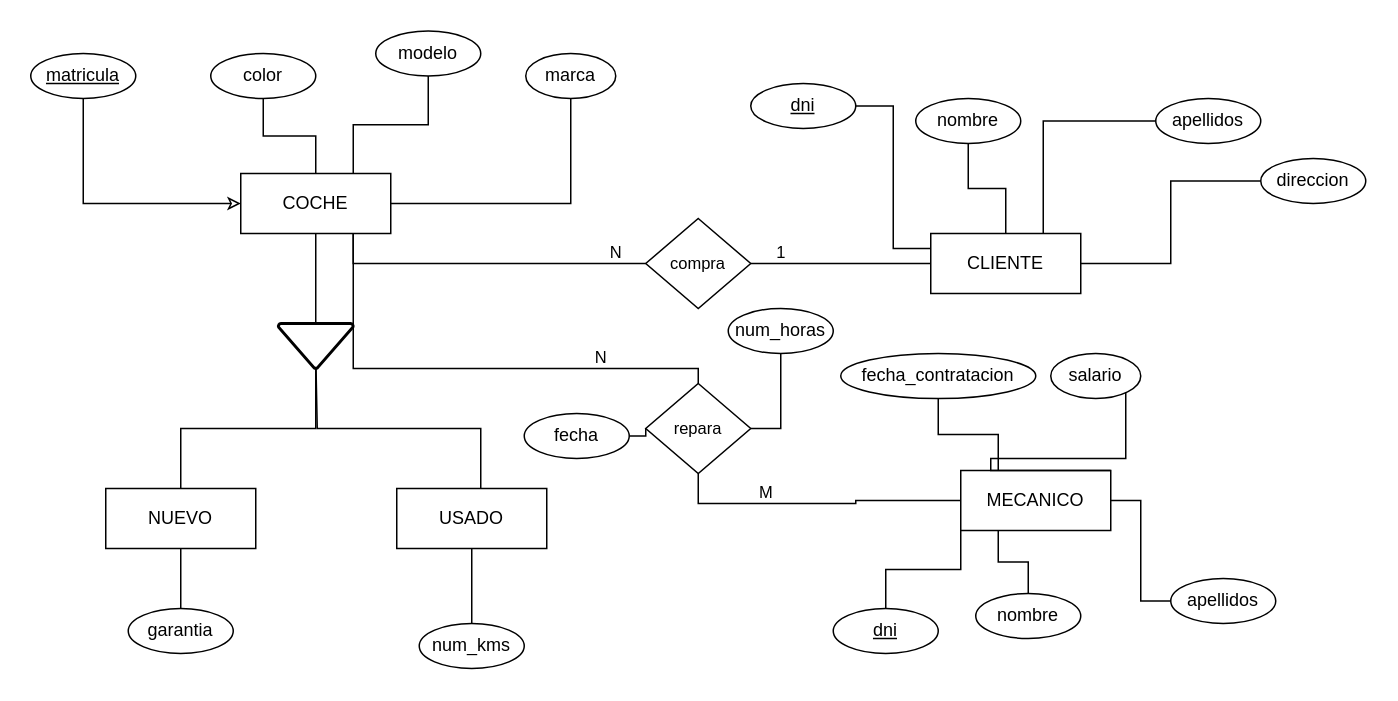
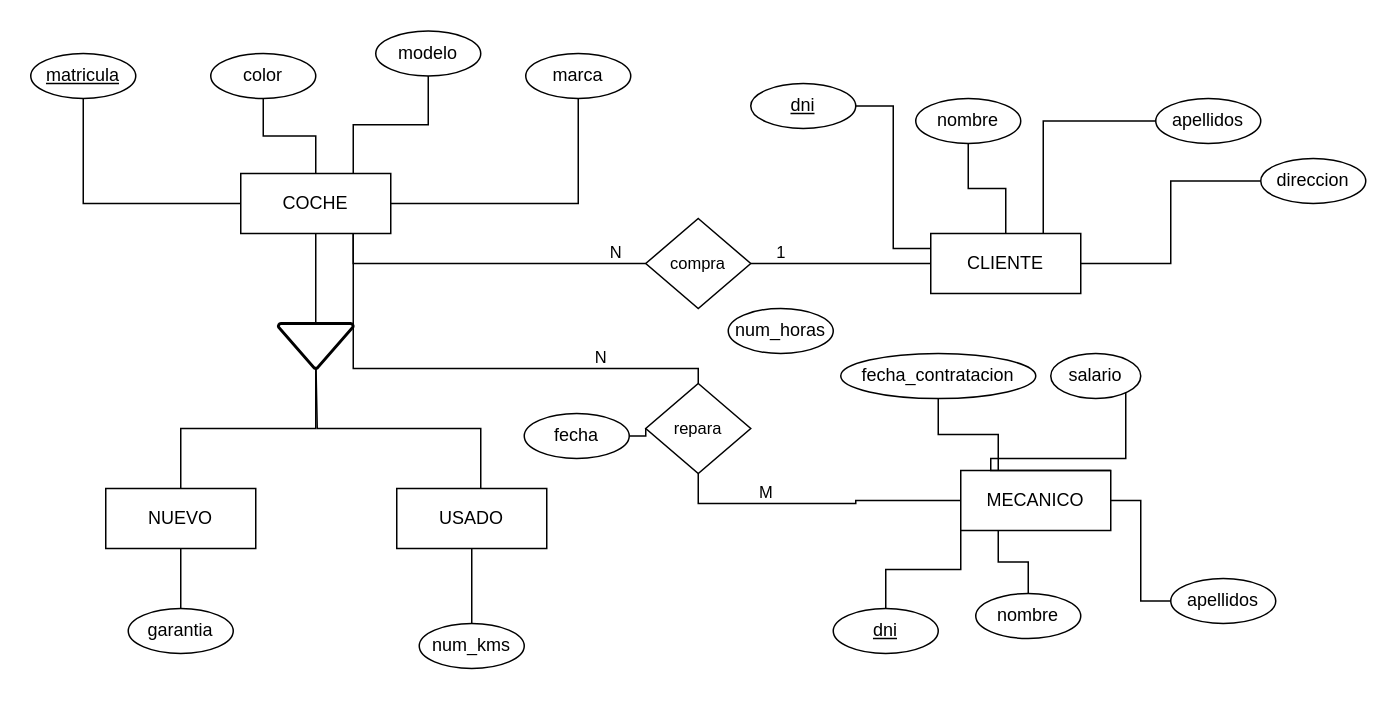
(571, 76) -> (578, 76)
(229, 203) -> (233, 203)
(781, 405) -> none
